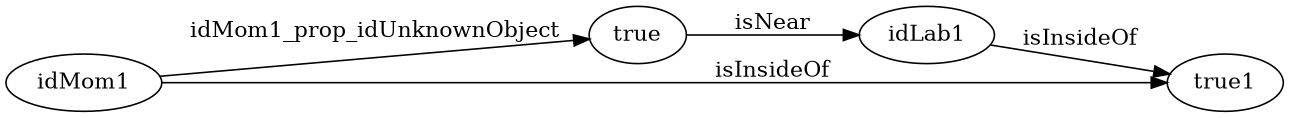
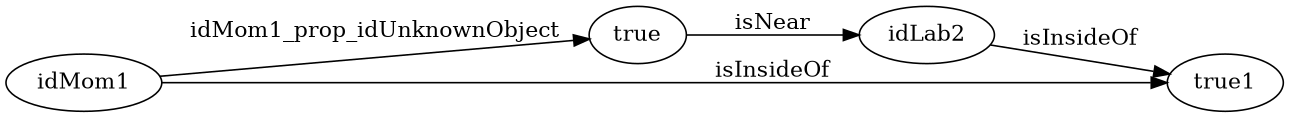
(927, 35) -> (927, 35)
